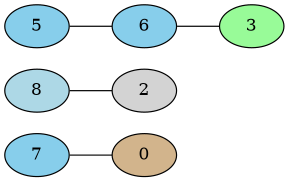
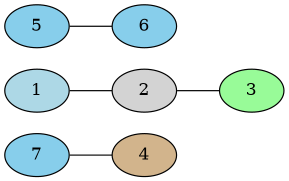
(198, 26) -> (198, 91)
(37, 91) -> (37, 91)
(144, 155) -> (144, 155)
